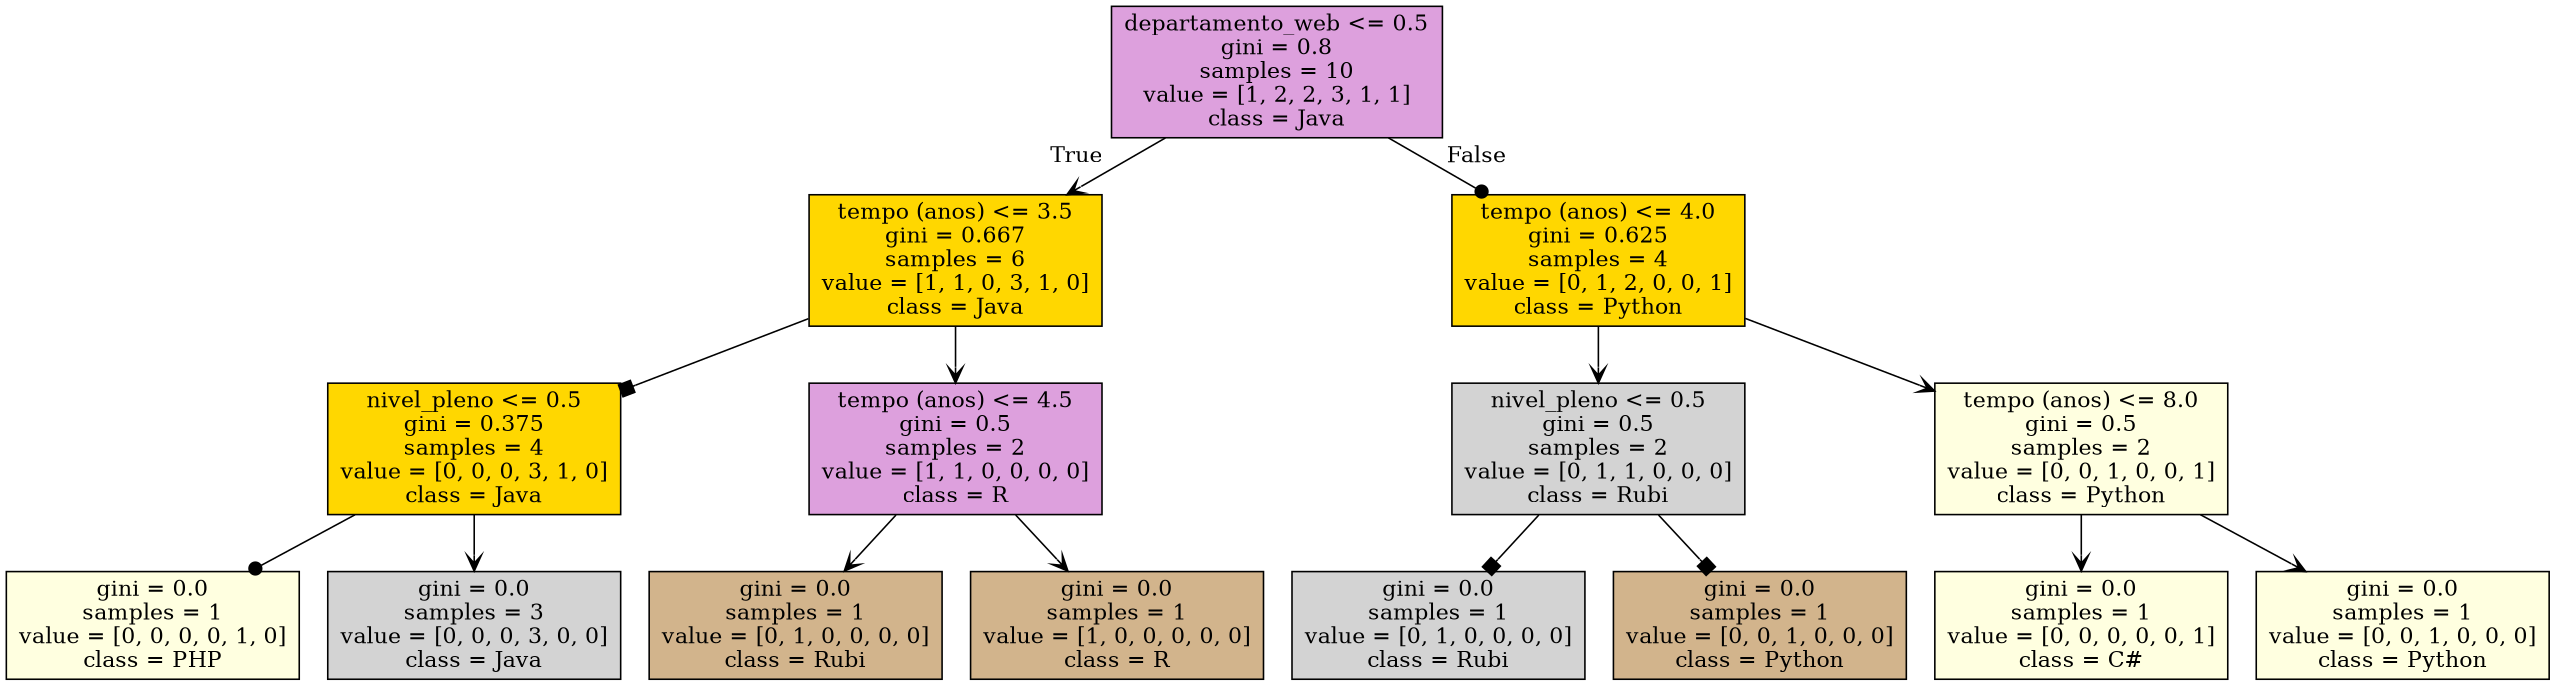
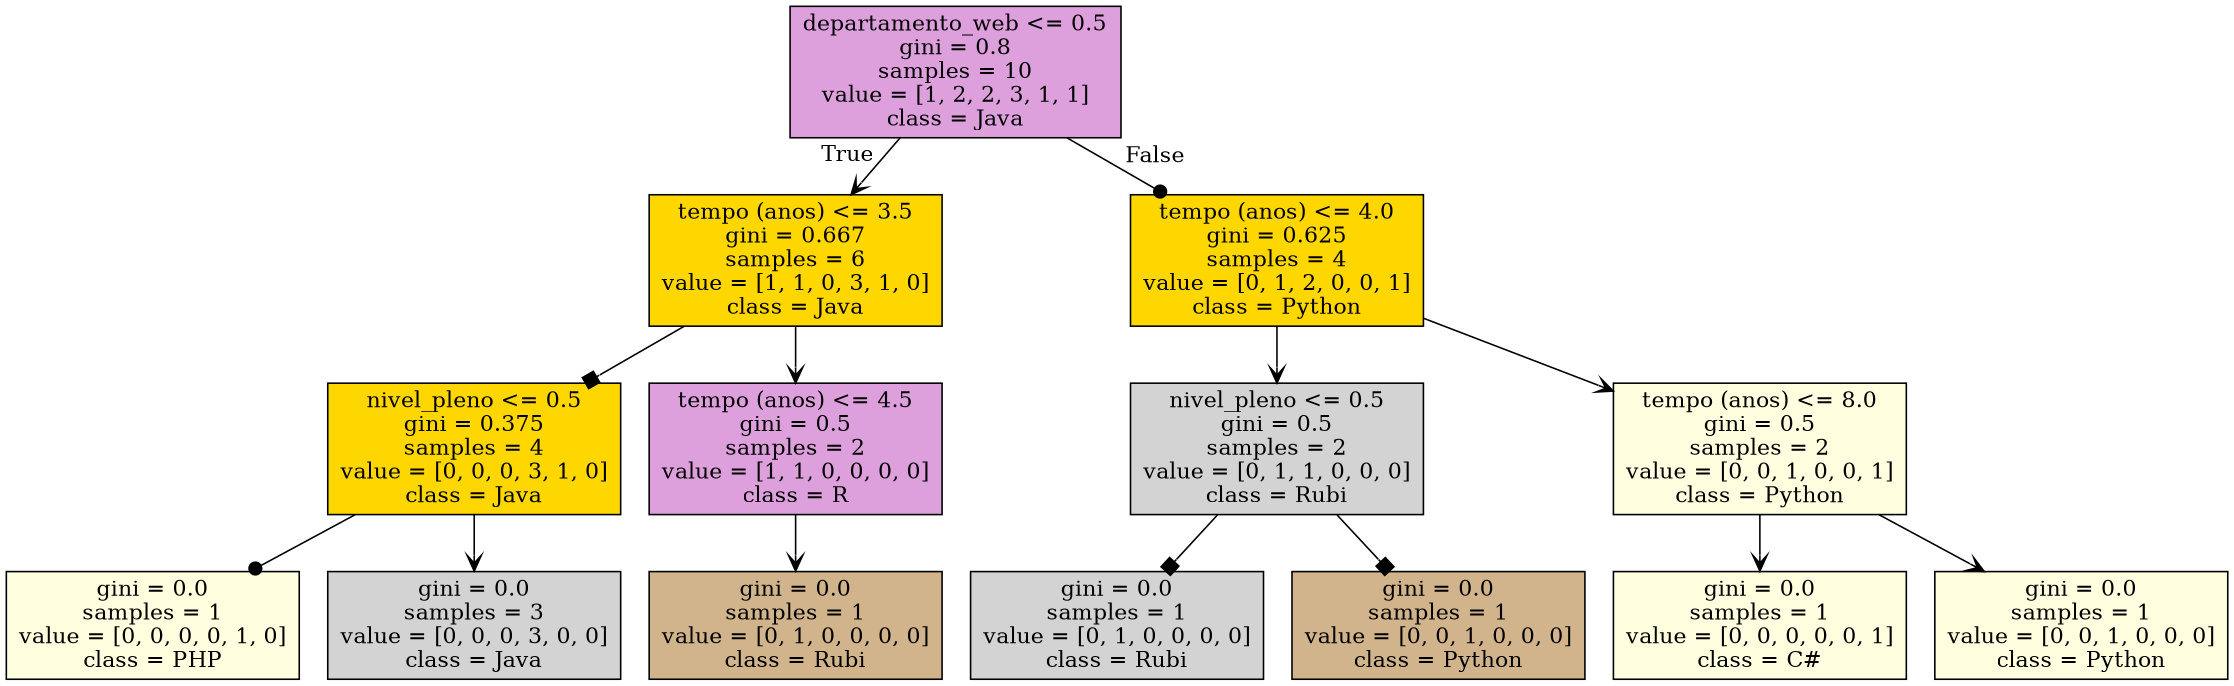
(1117, 625) -> none
